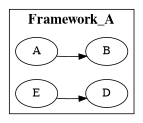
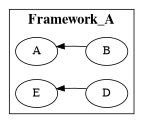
(68, 57) -> (76, 46)
(68, 99) -> (76, 88)
